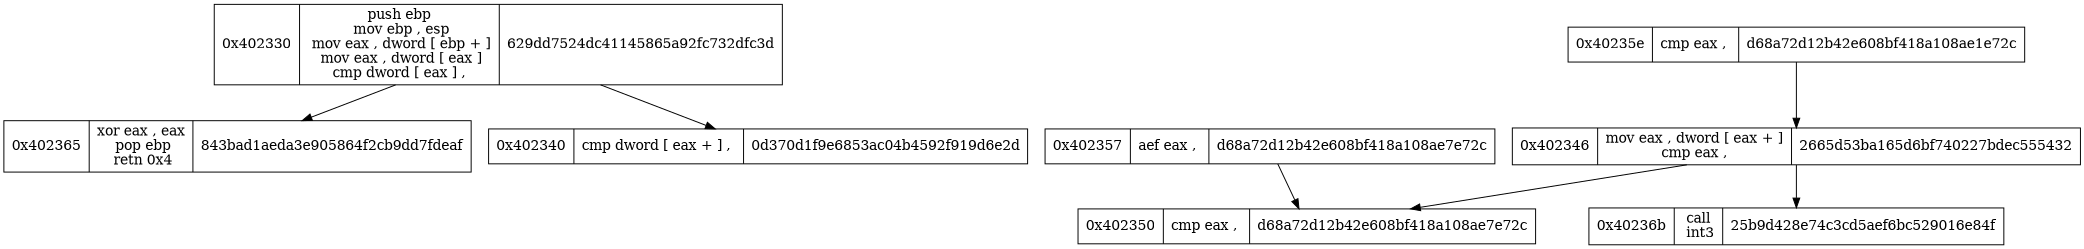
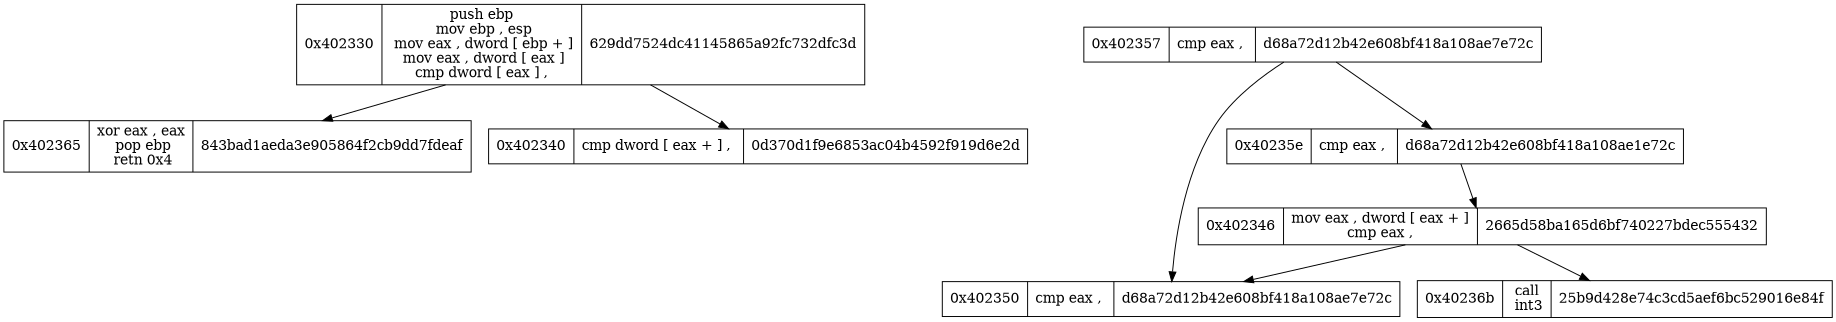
none -> (1380, 93)
(1170, 146) -> (1212, 44)
(1936, 146) -> (1622, 226)
